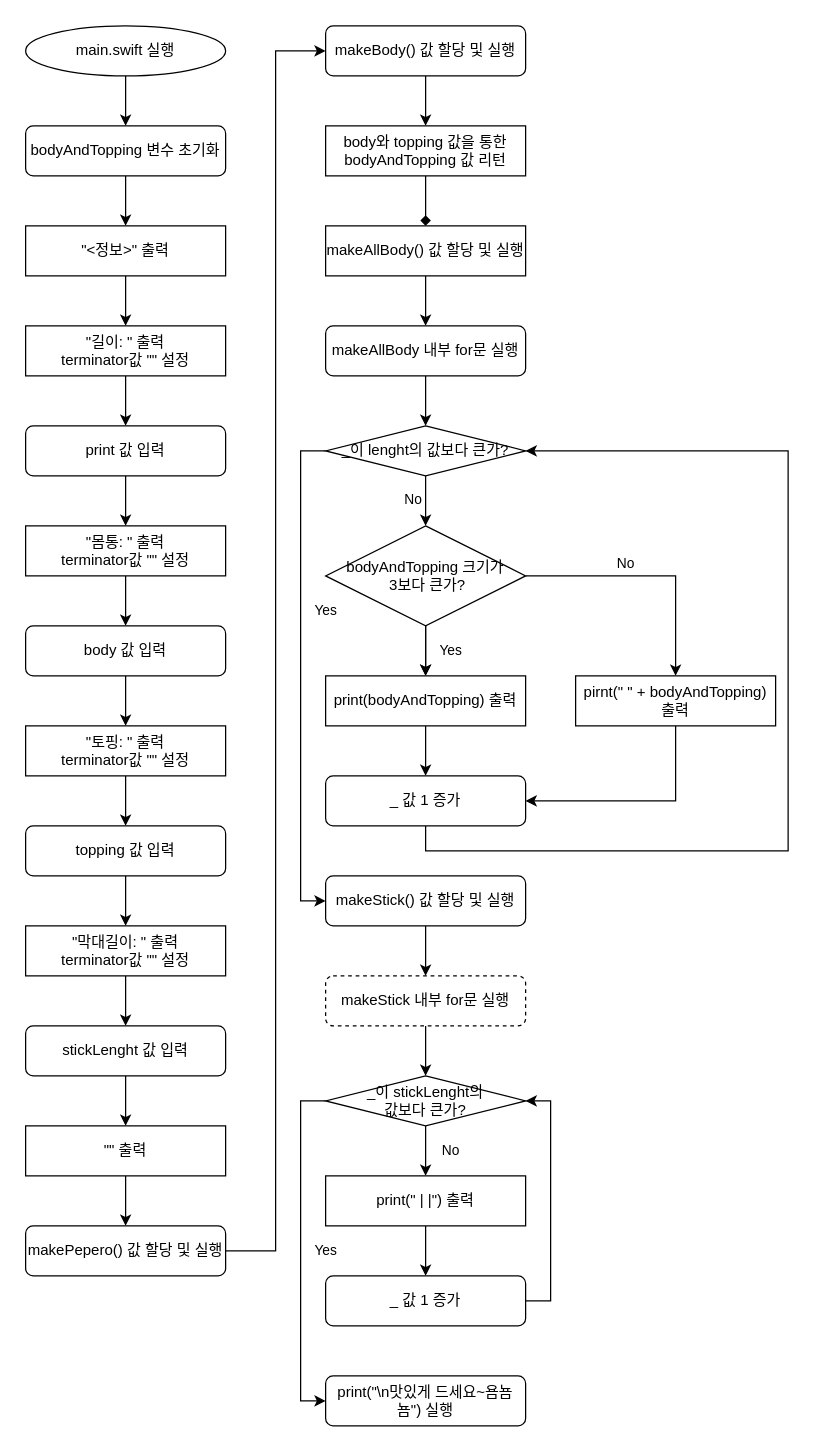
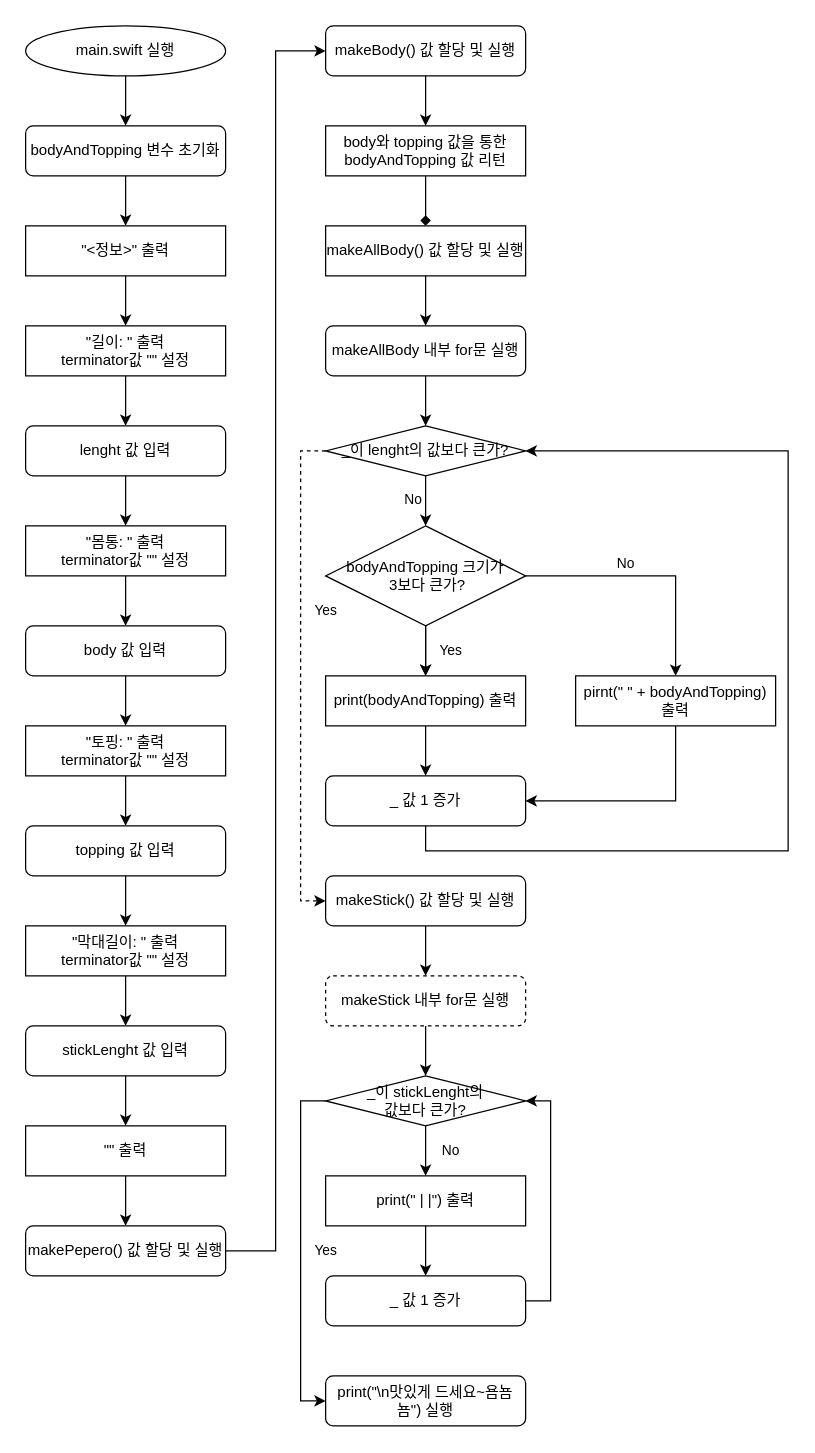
(126, 451) -> (126, 451)
(301, 671) -> (301, 671)
